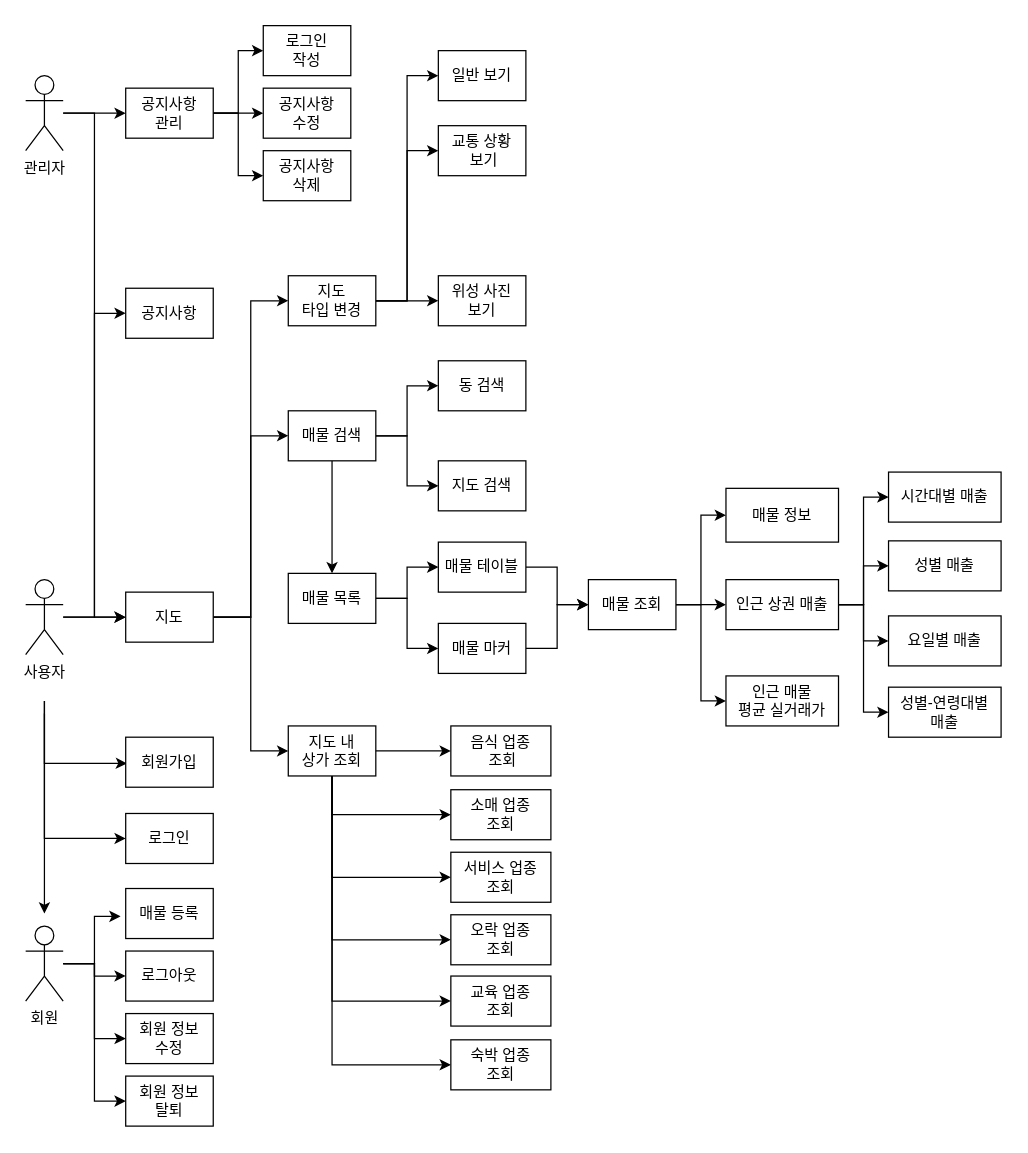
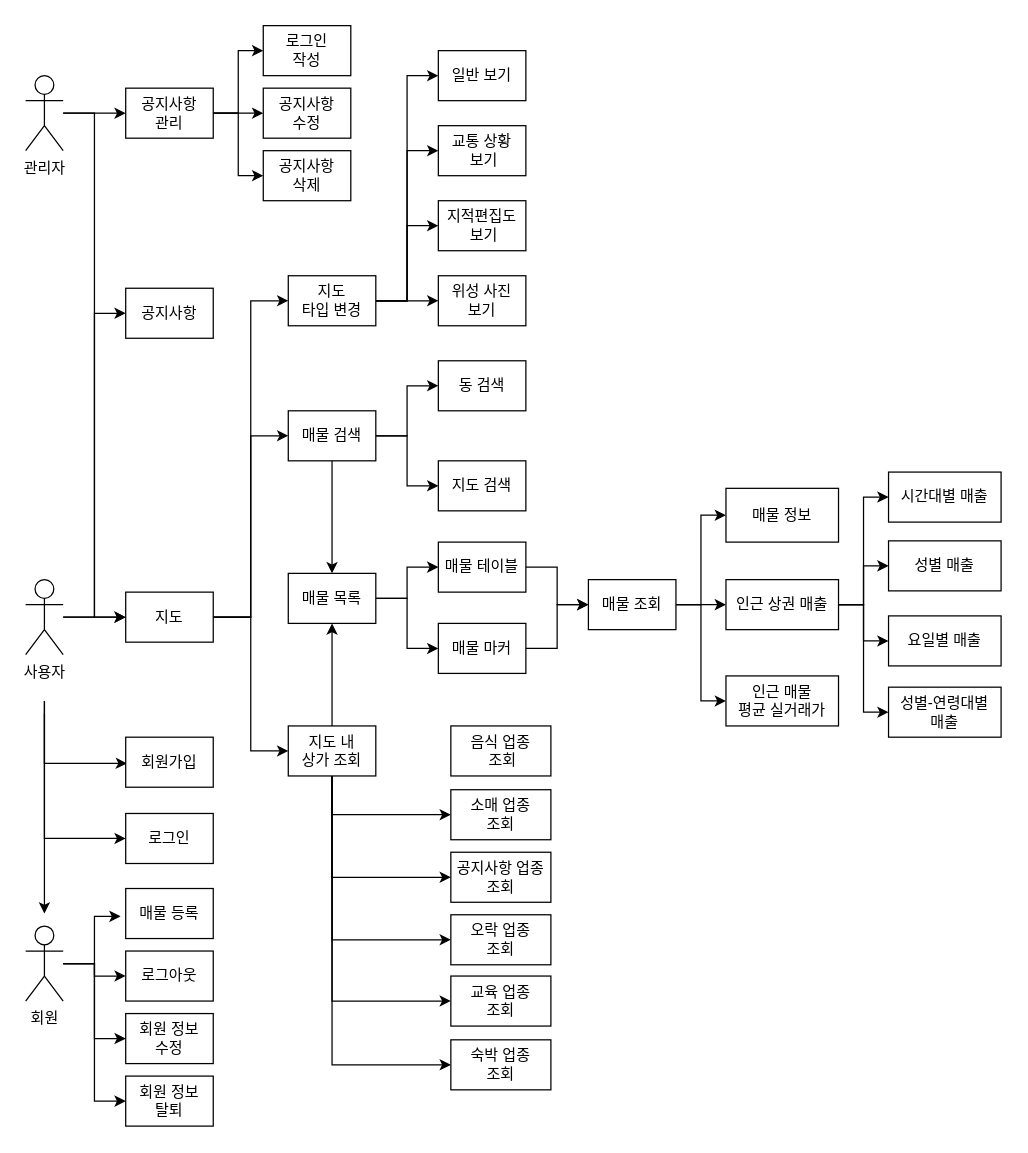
none -> (419, 226)
none -> (482, 226)
(409, 751) -> (332, 678)
(501, 877) -> (501, 877)
